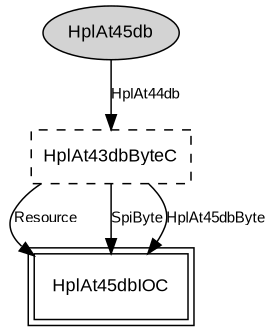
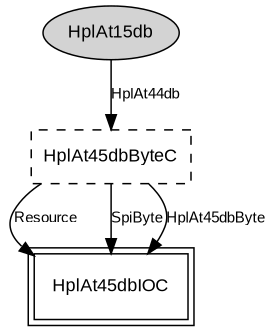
(111, 33) -> (111, 33)
(111, 157) -> (111, 157)
